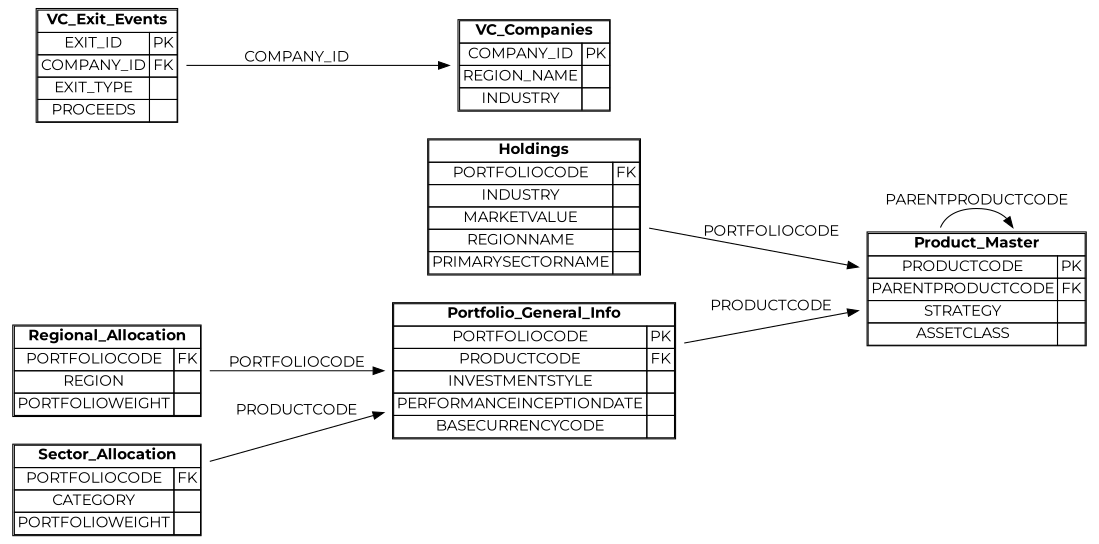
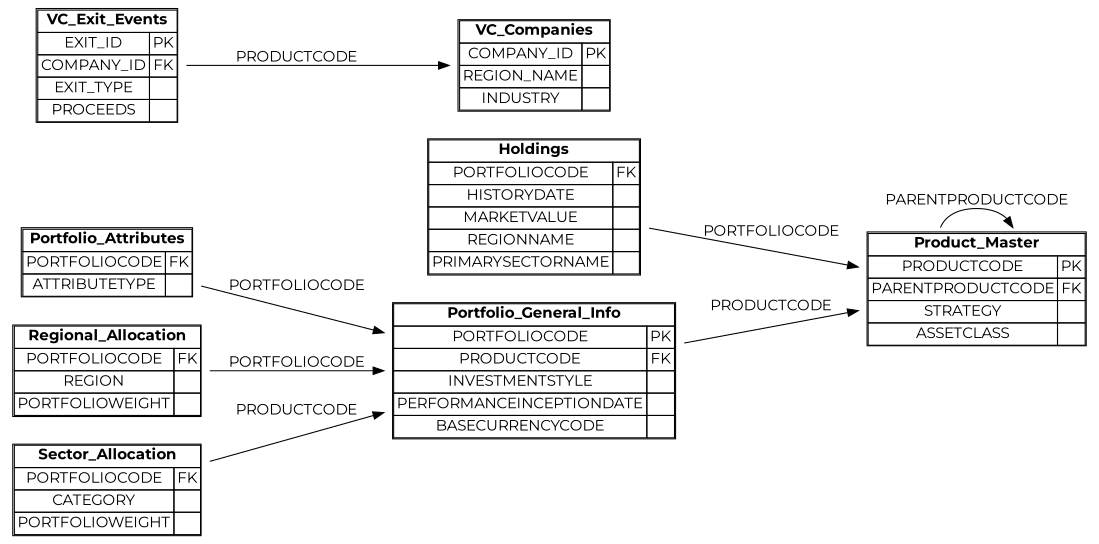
(297, 57) -> (297, 57)
(521, 195) -> (521, 195)
none -> (107, 262)
